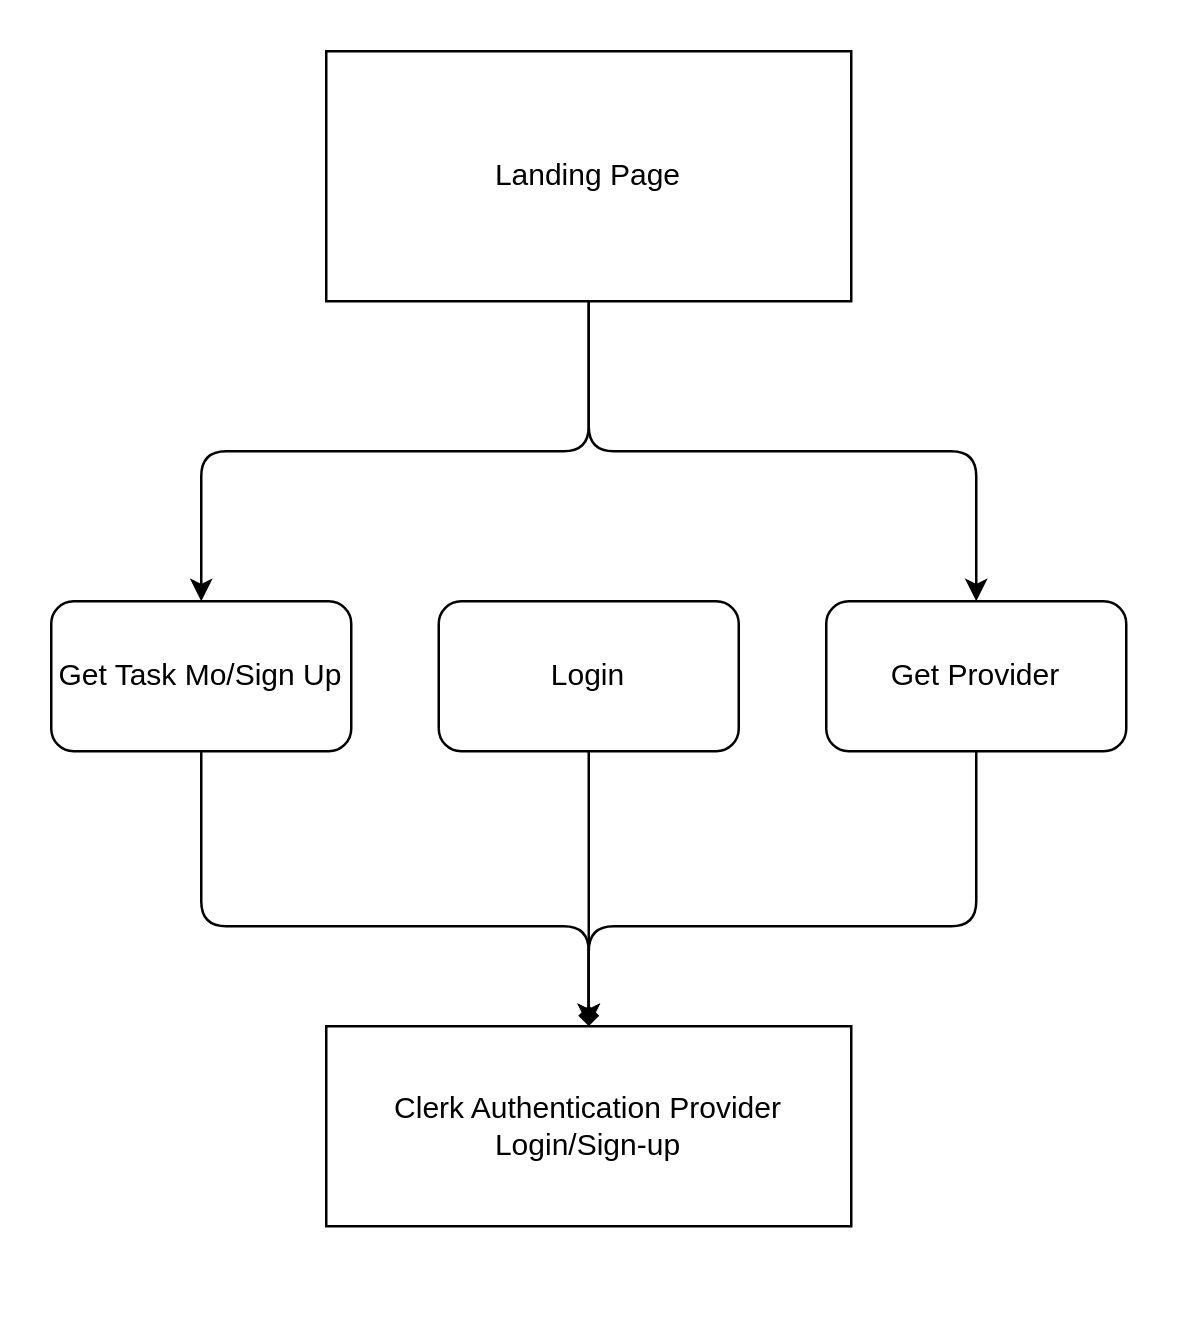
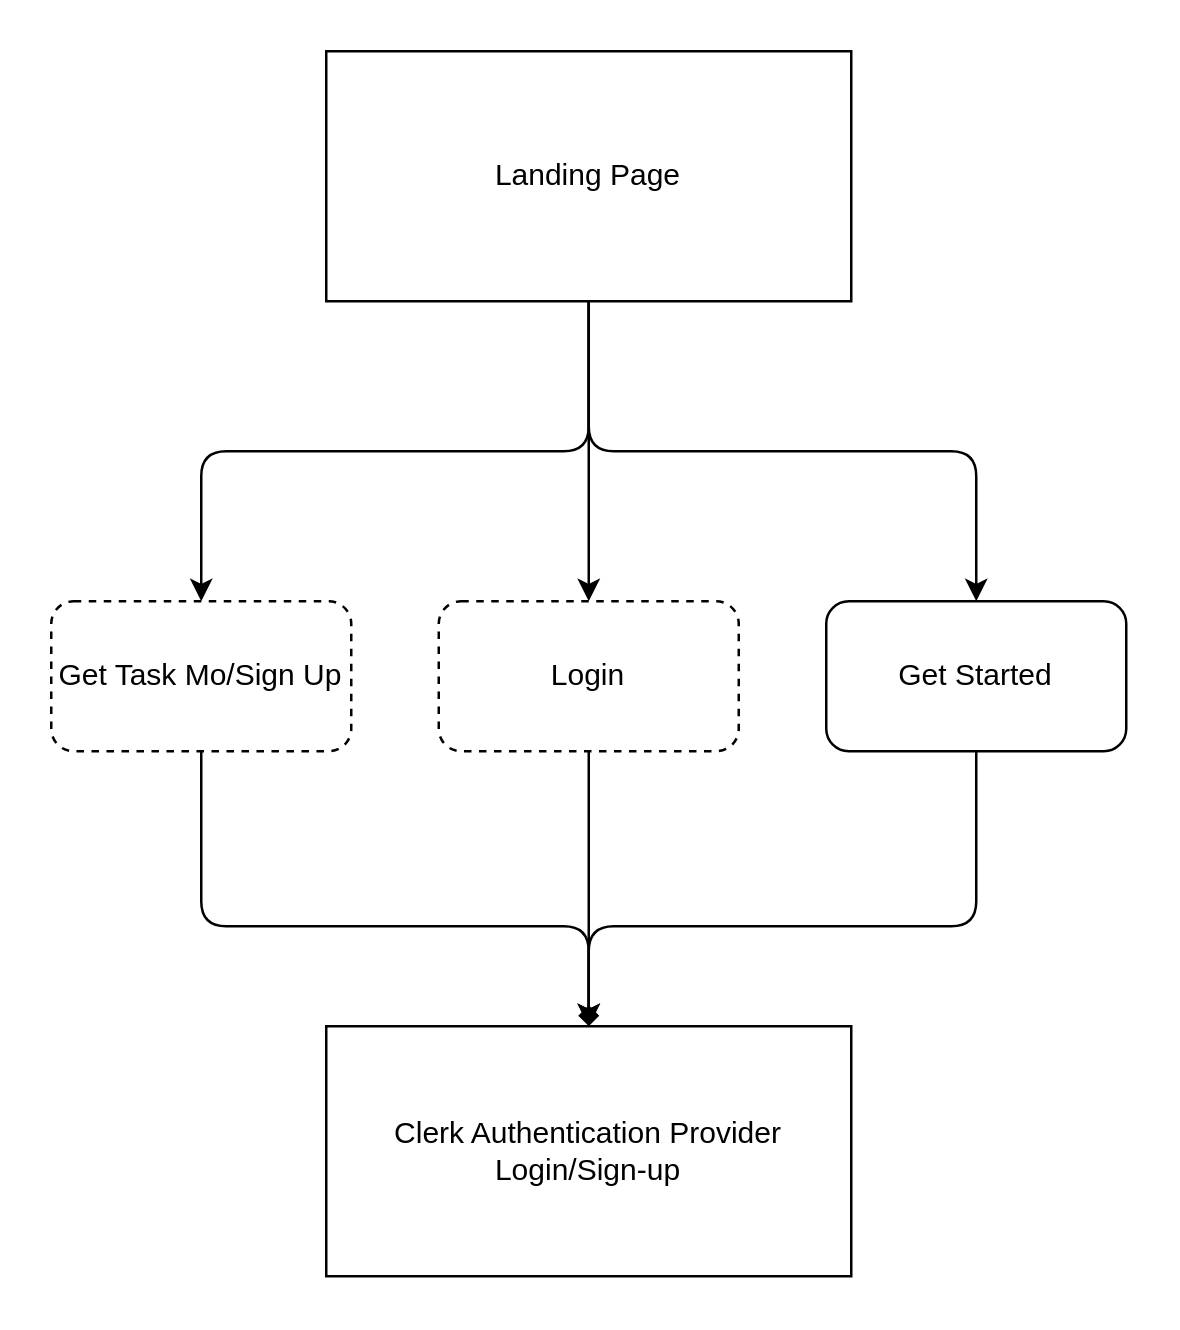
none -> (589, 514)
(201, 676) -> (201, 676)
(589, 676) -> (589, 676)
(976, 676) -> (976, 676)
(589, 1126) -> (589, 1151)
